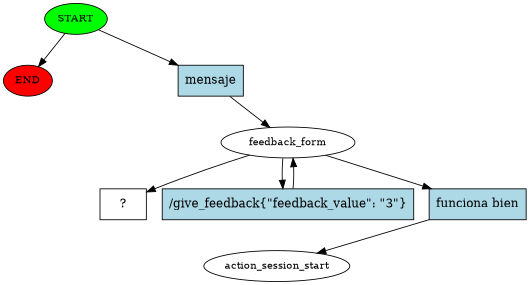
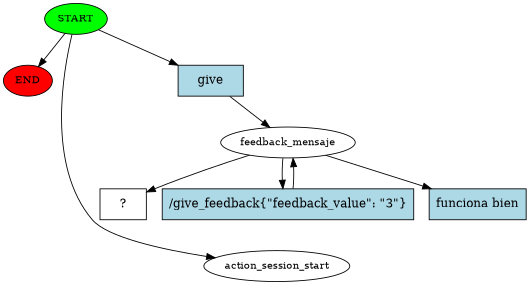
(211, 81) -> (211, 81)
(288, 142) -> (288, 142)
(377, 235) -> (74, 189)
